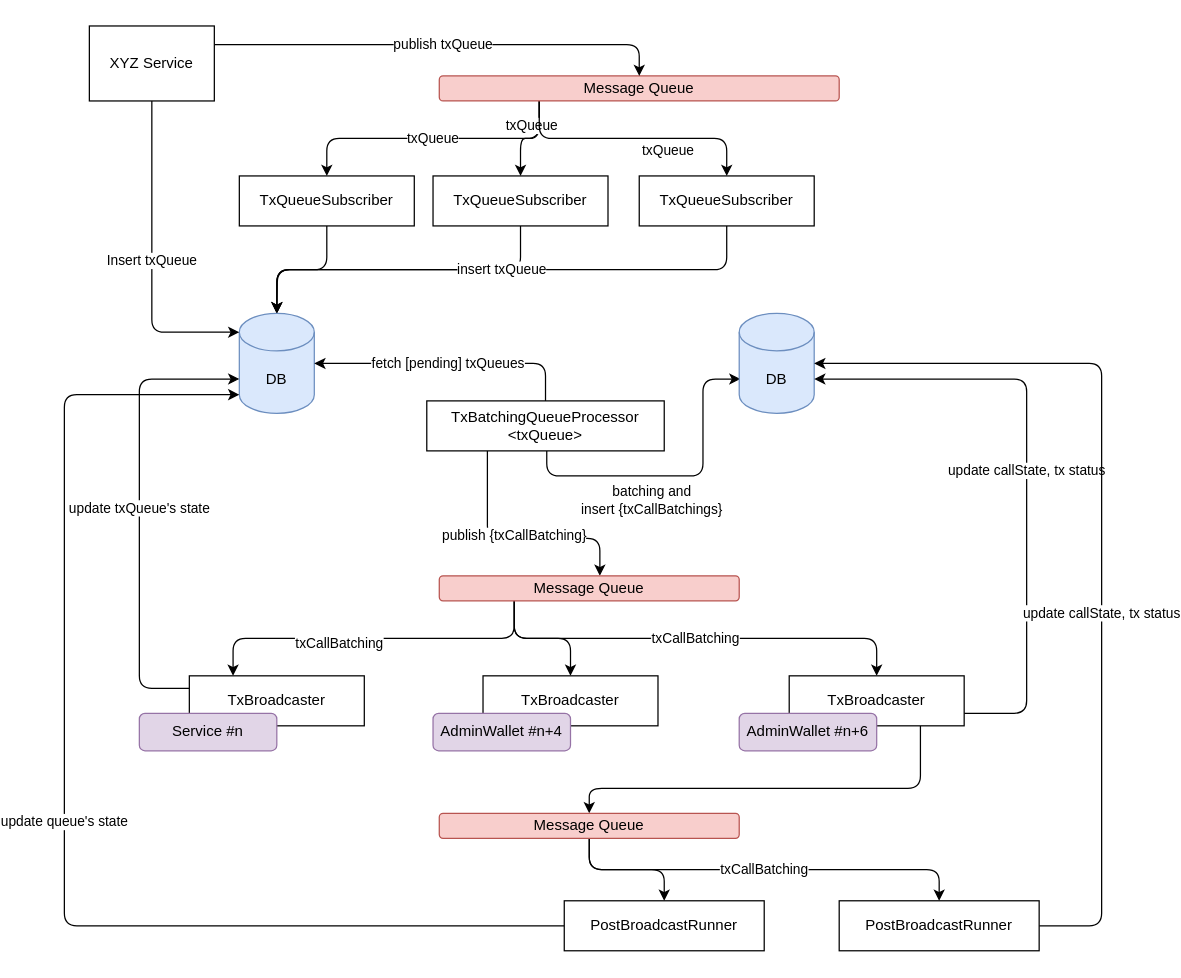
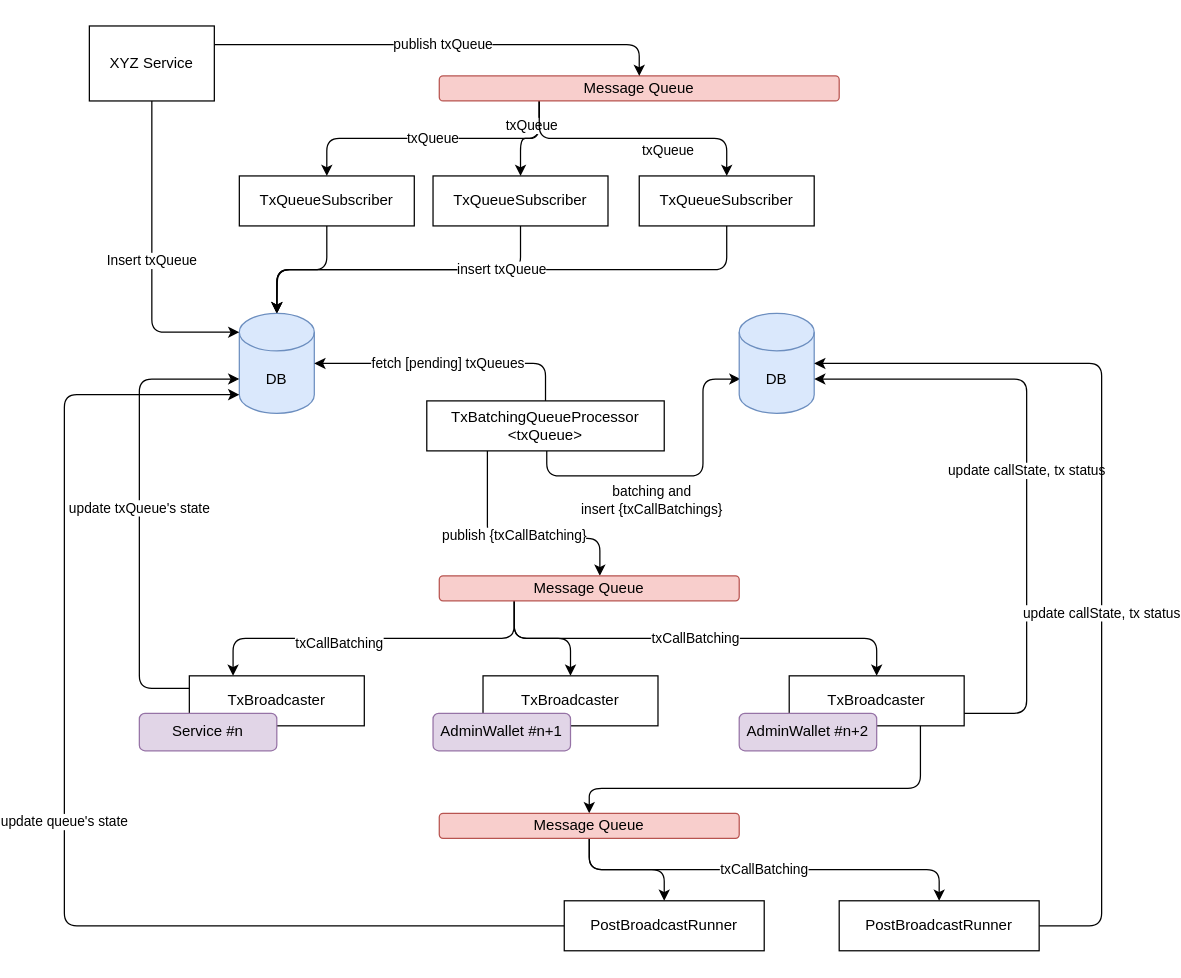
(502, 732) -> (502, 732)
(808, 732) -> (808, 732)
